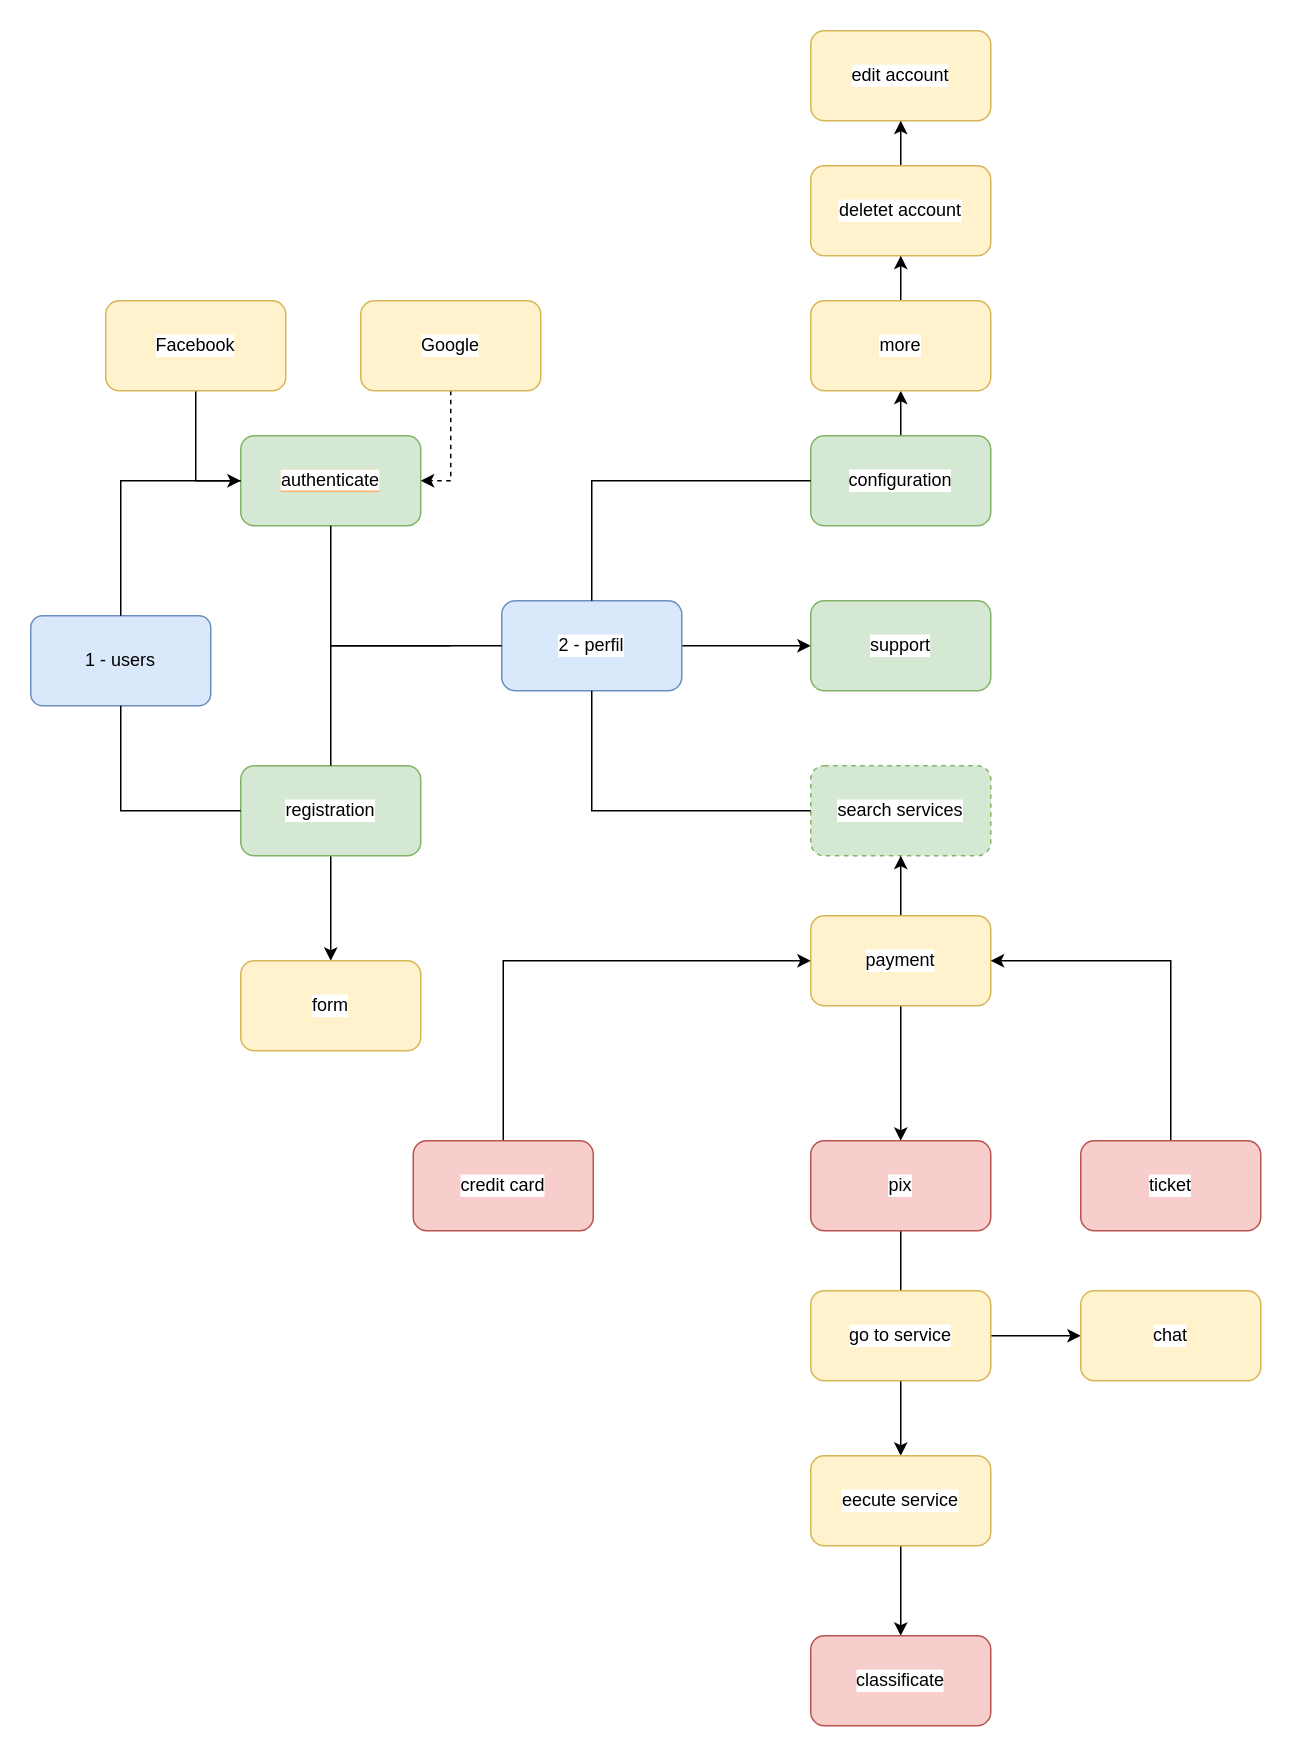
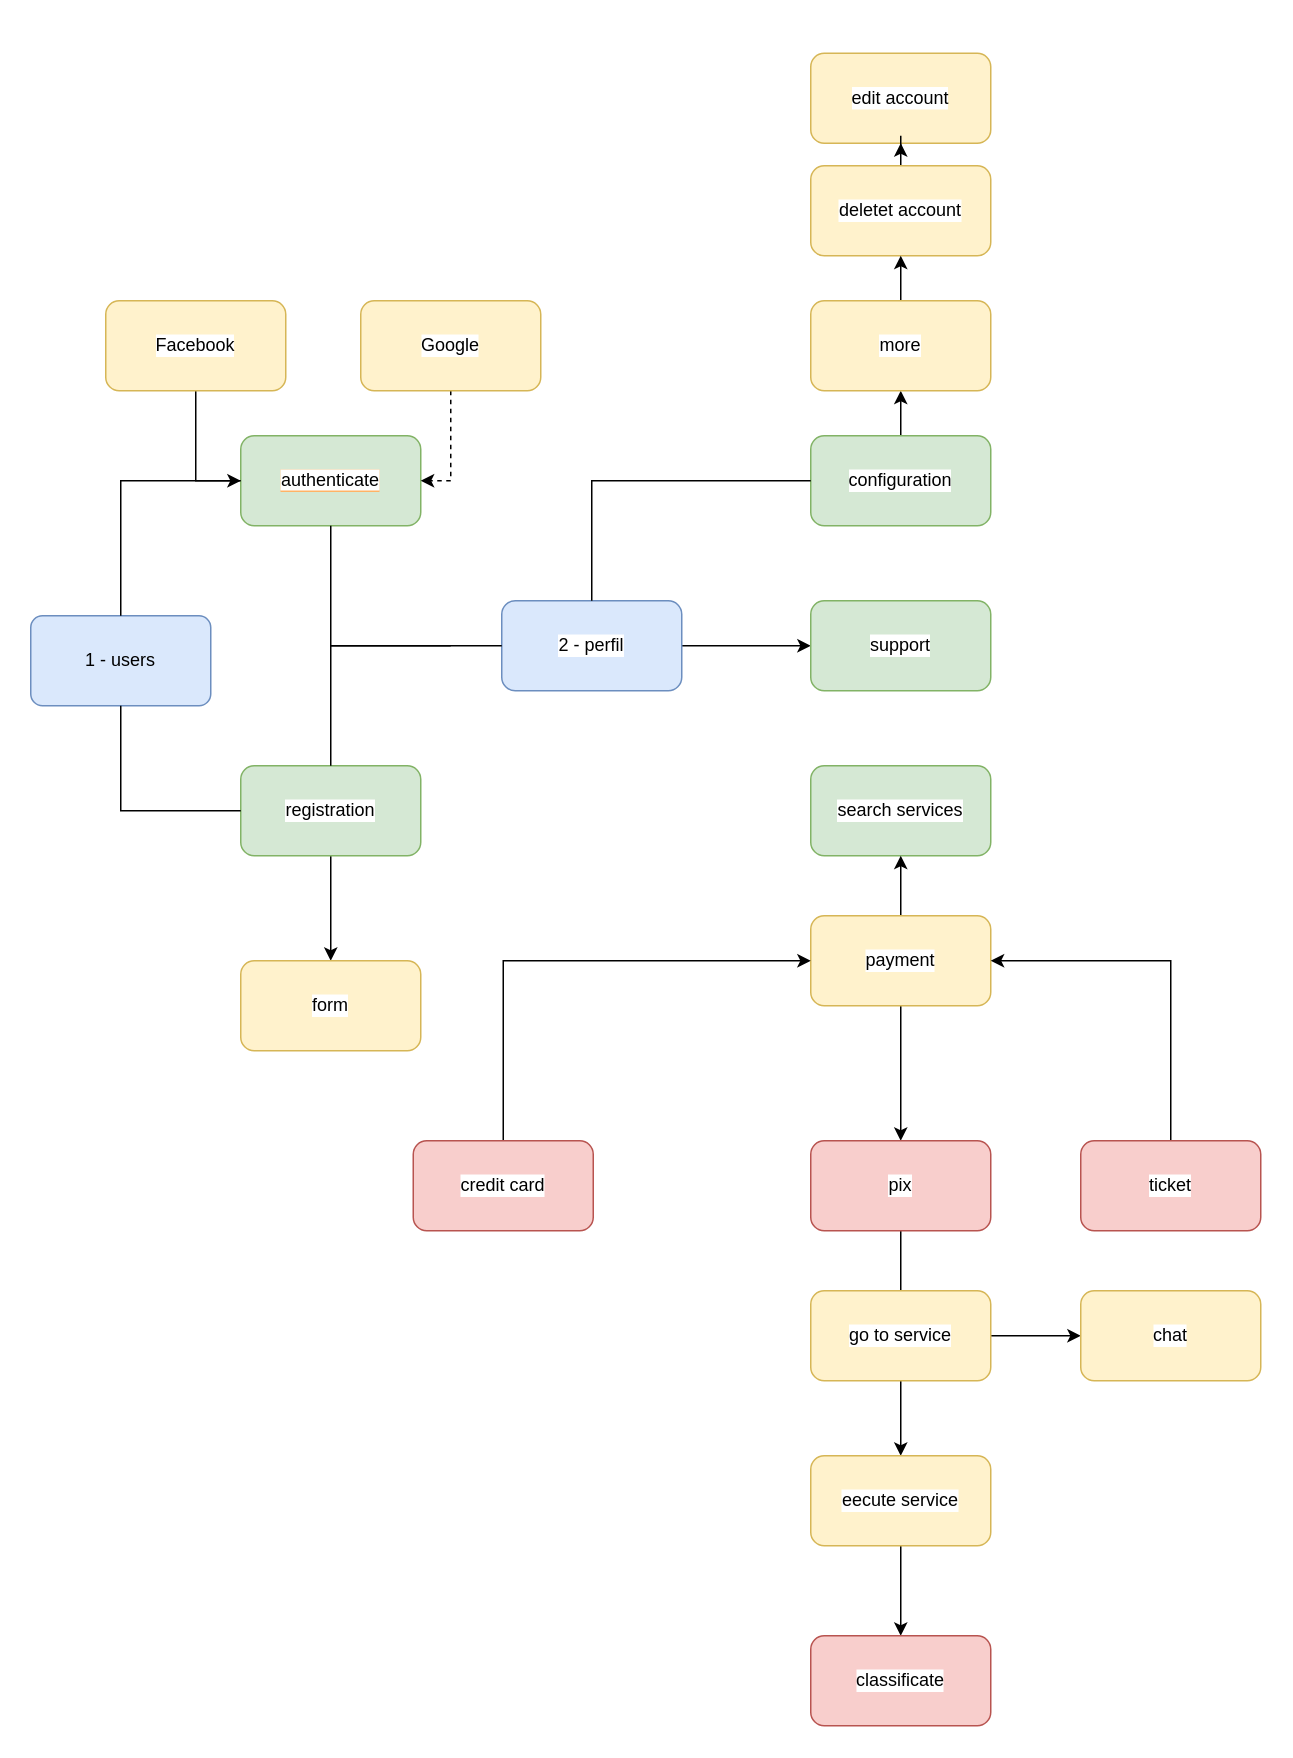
(901, 76) -> (901, 98)
(641, 811) -> none
(901, 811) -> (901, 811)
